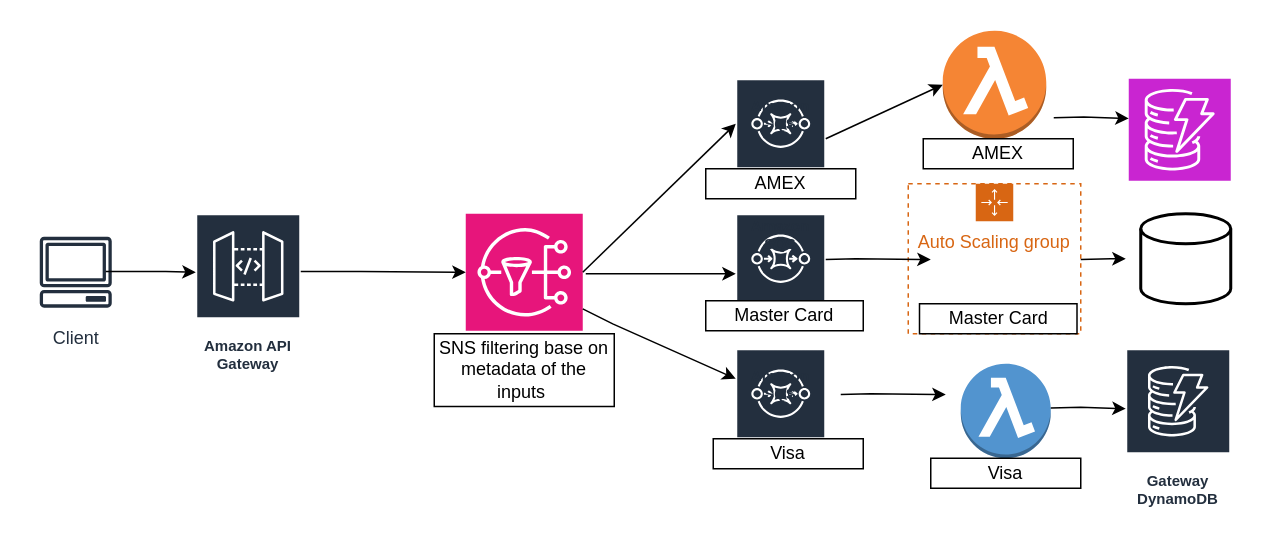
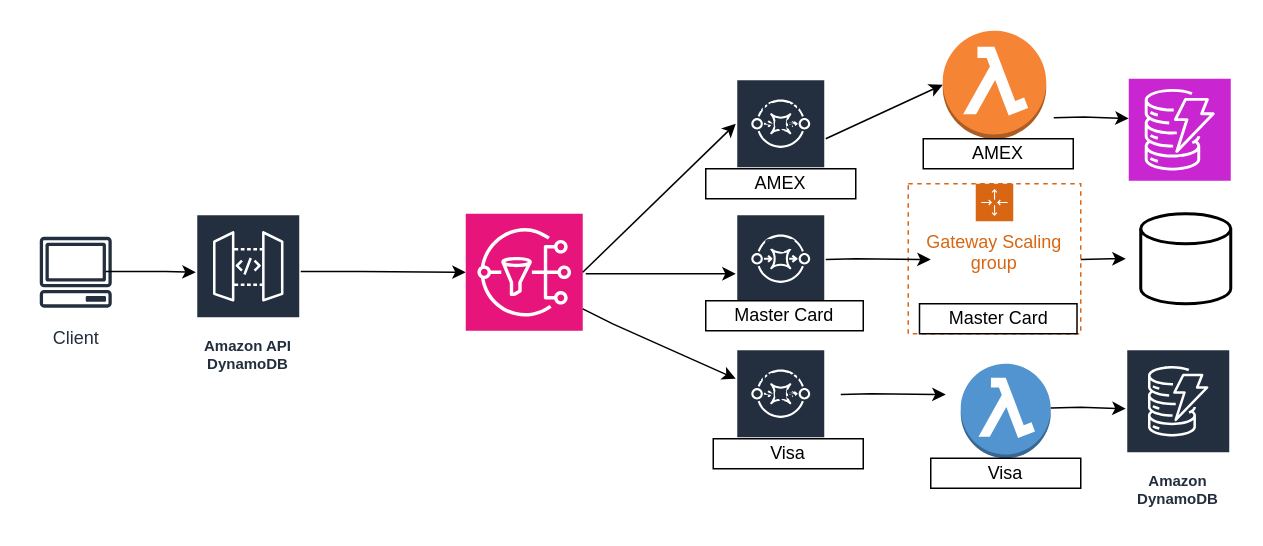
(995, 243) -> (995, 253)
(248, 355) -> (248, 355)
(524, 370) -> none
(1178, 490) -> (1178, 490)
